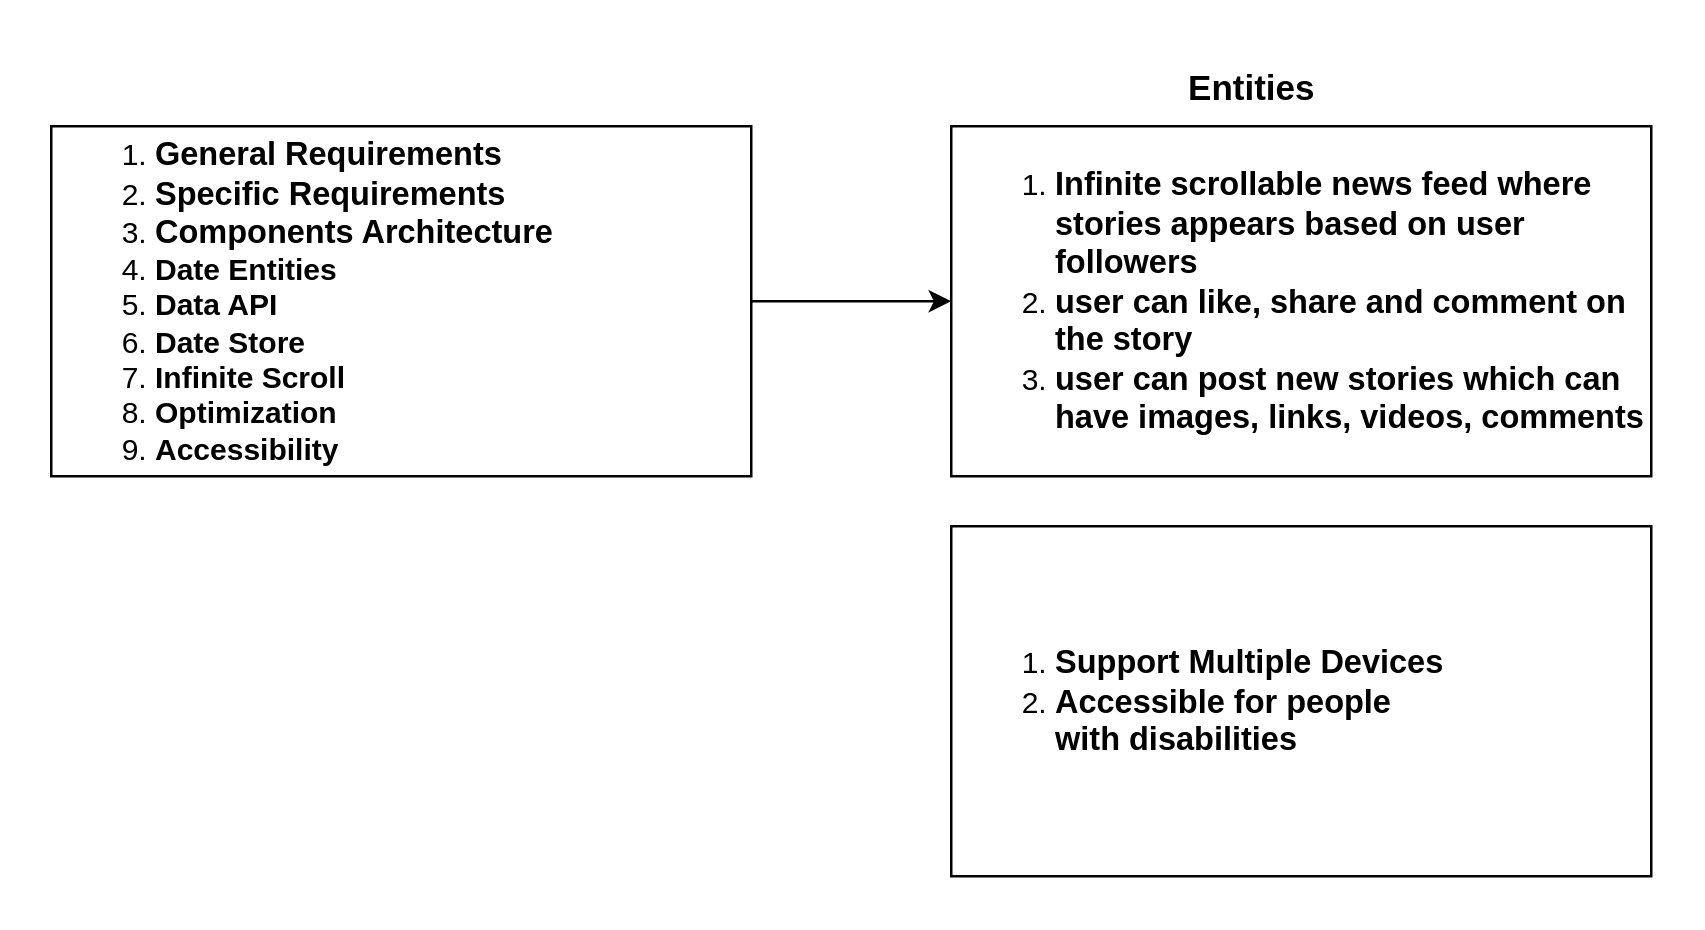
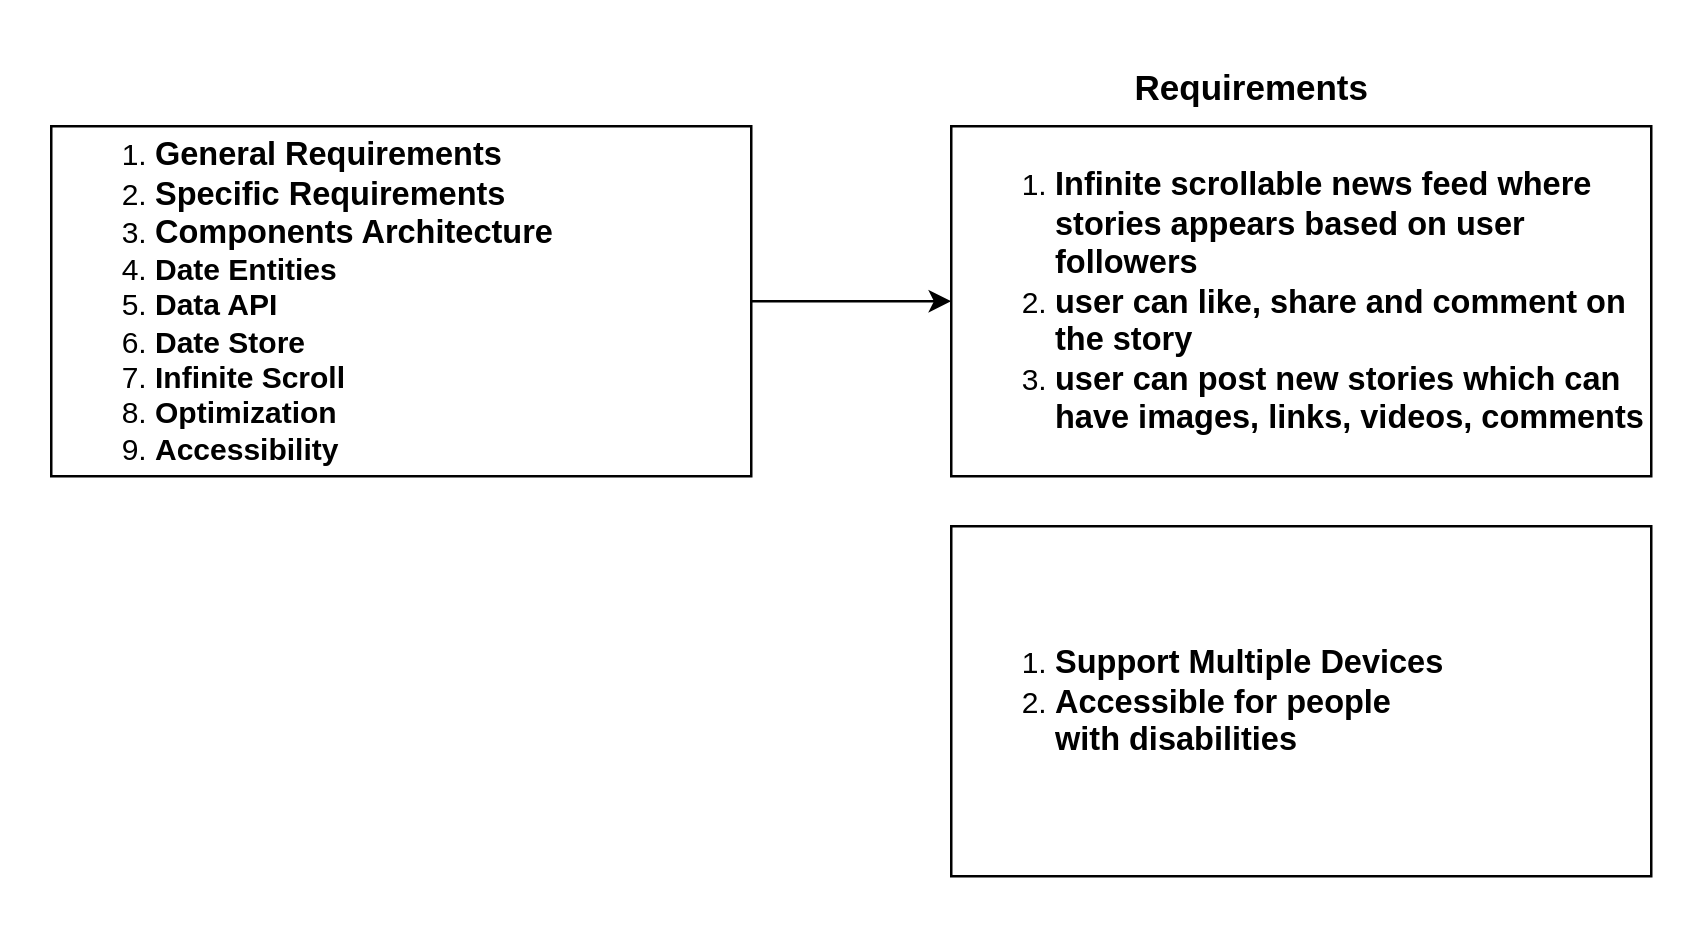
(1253, 89) -> (1253, 89)
